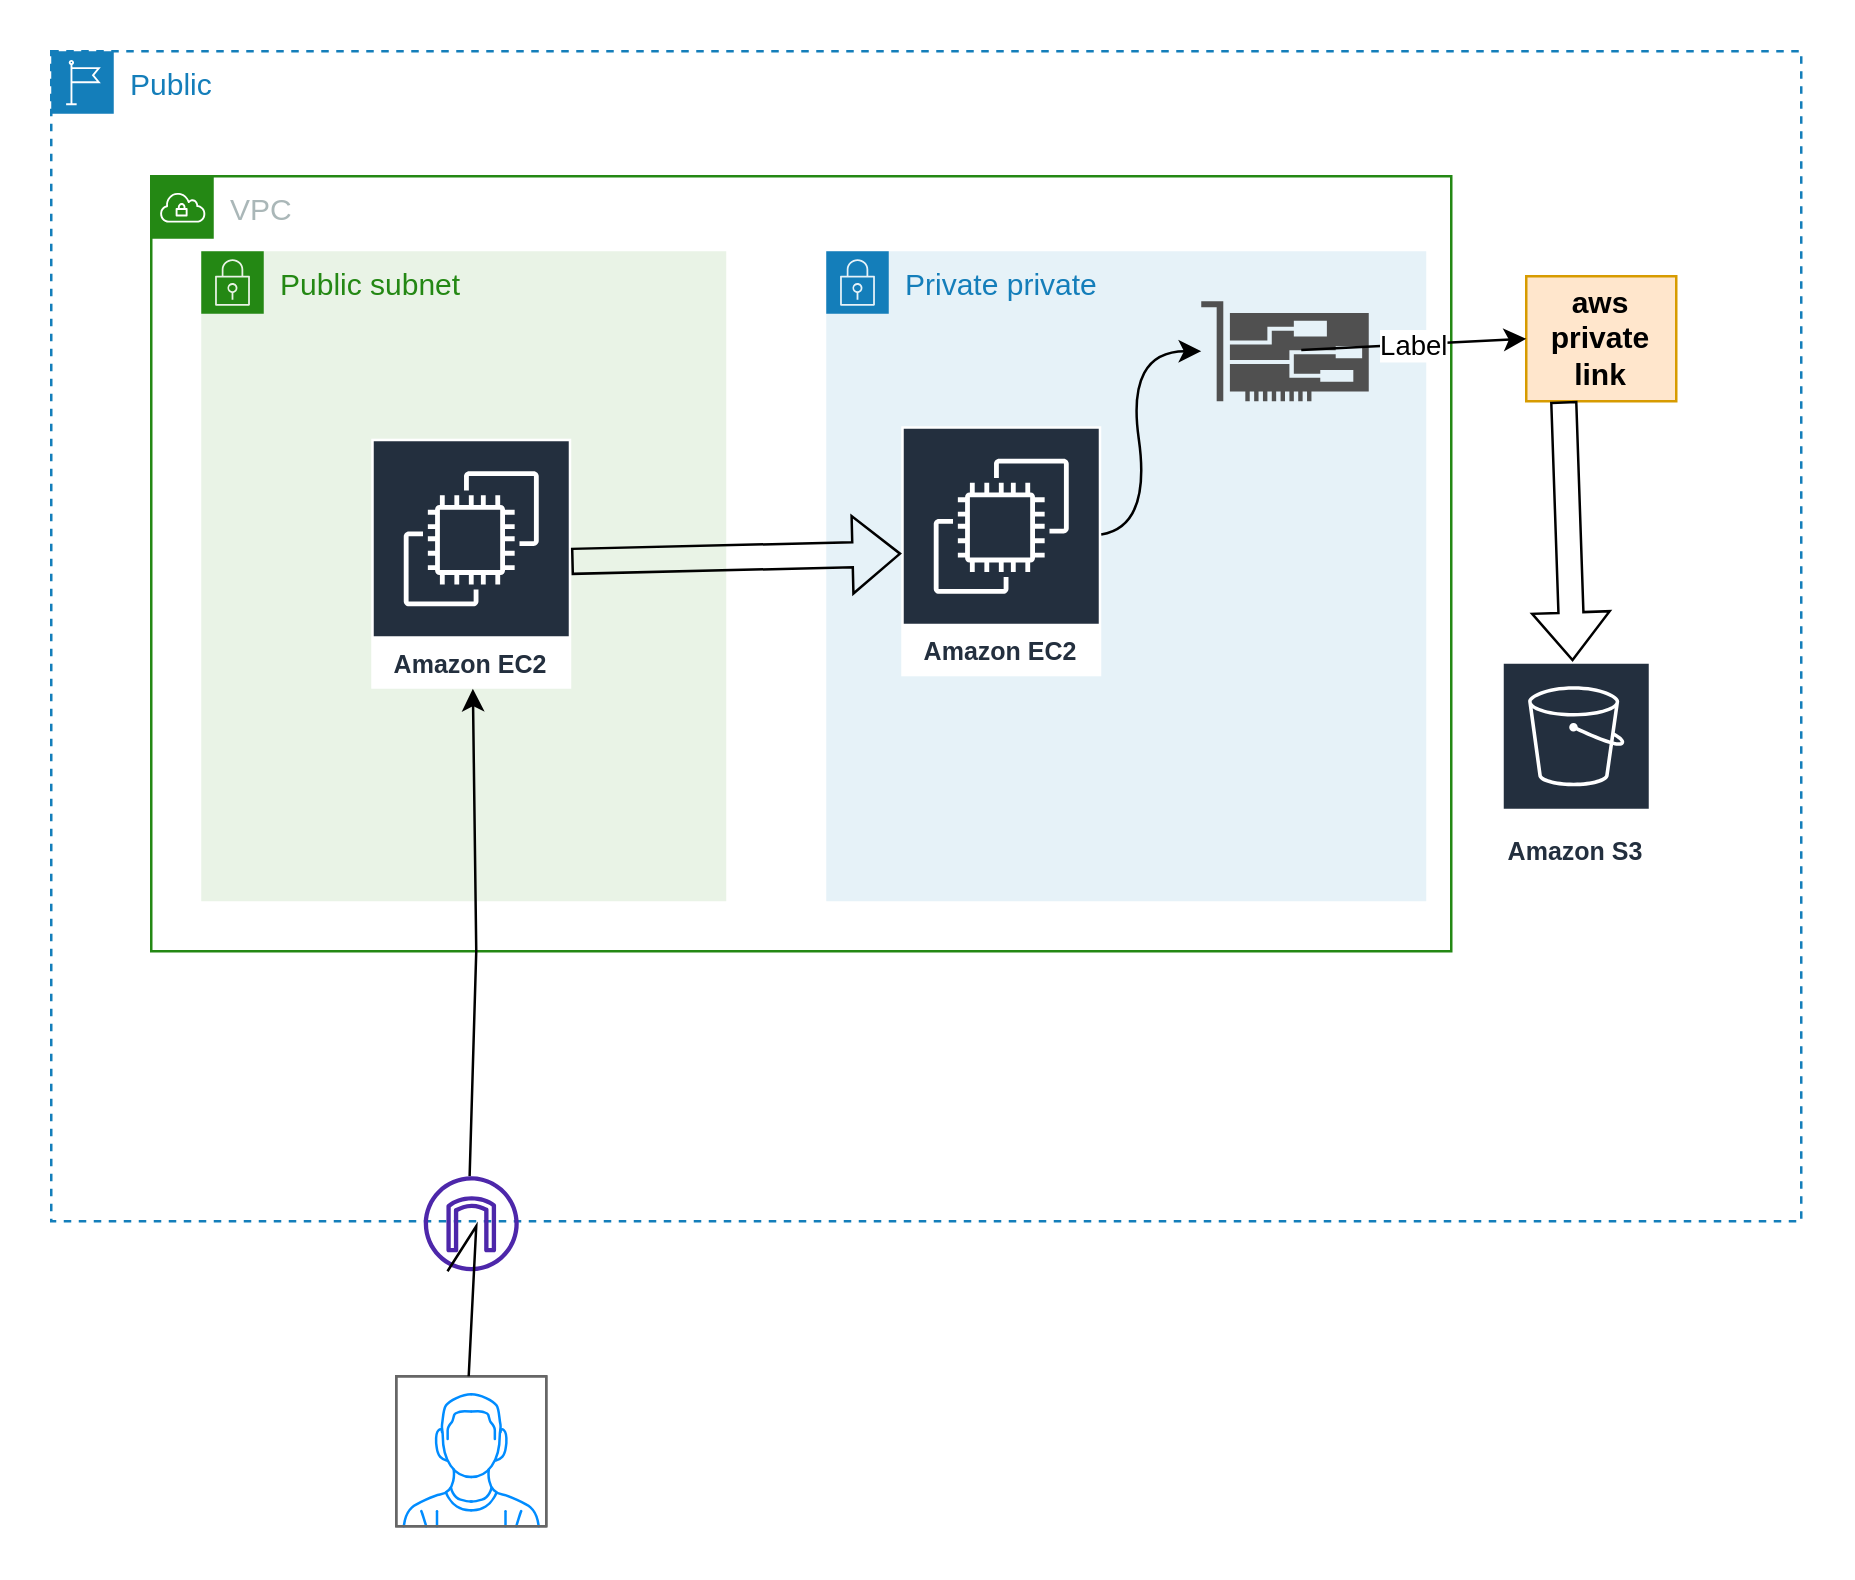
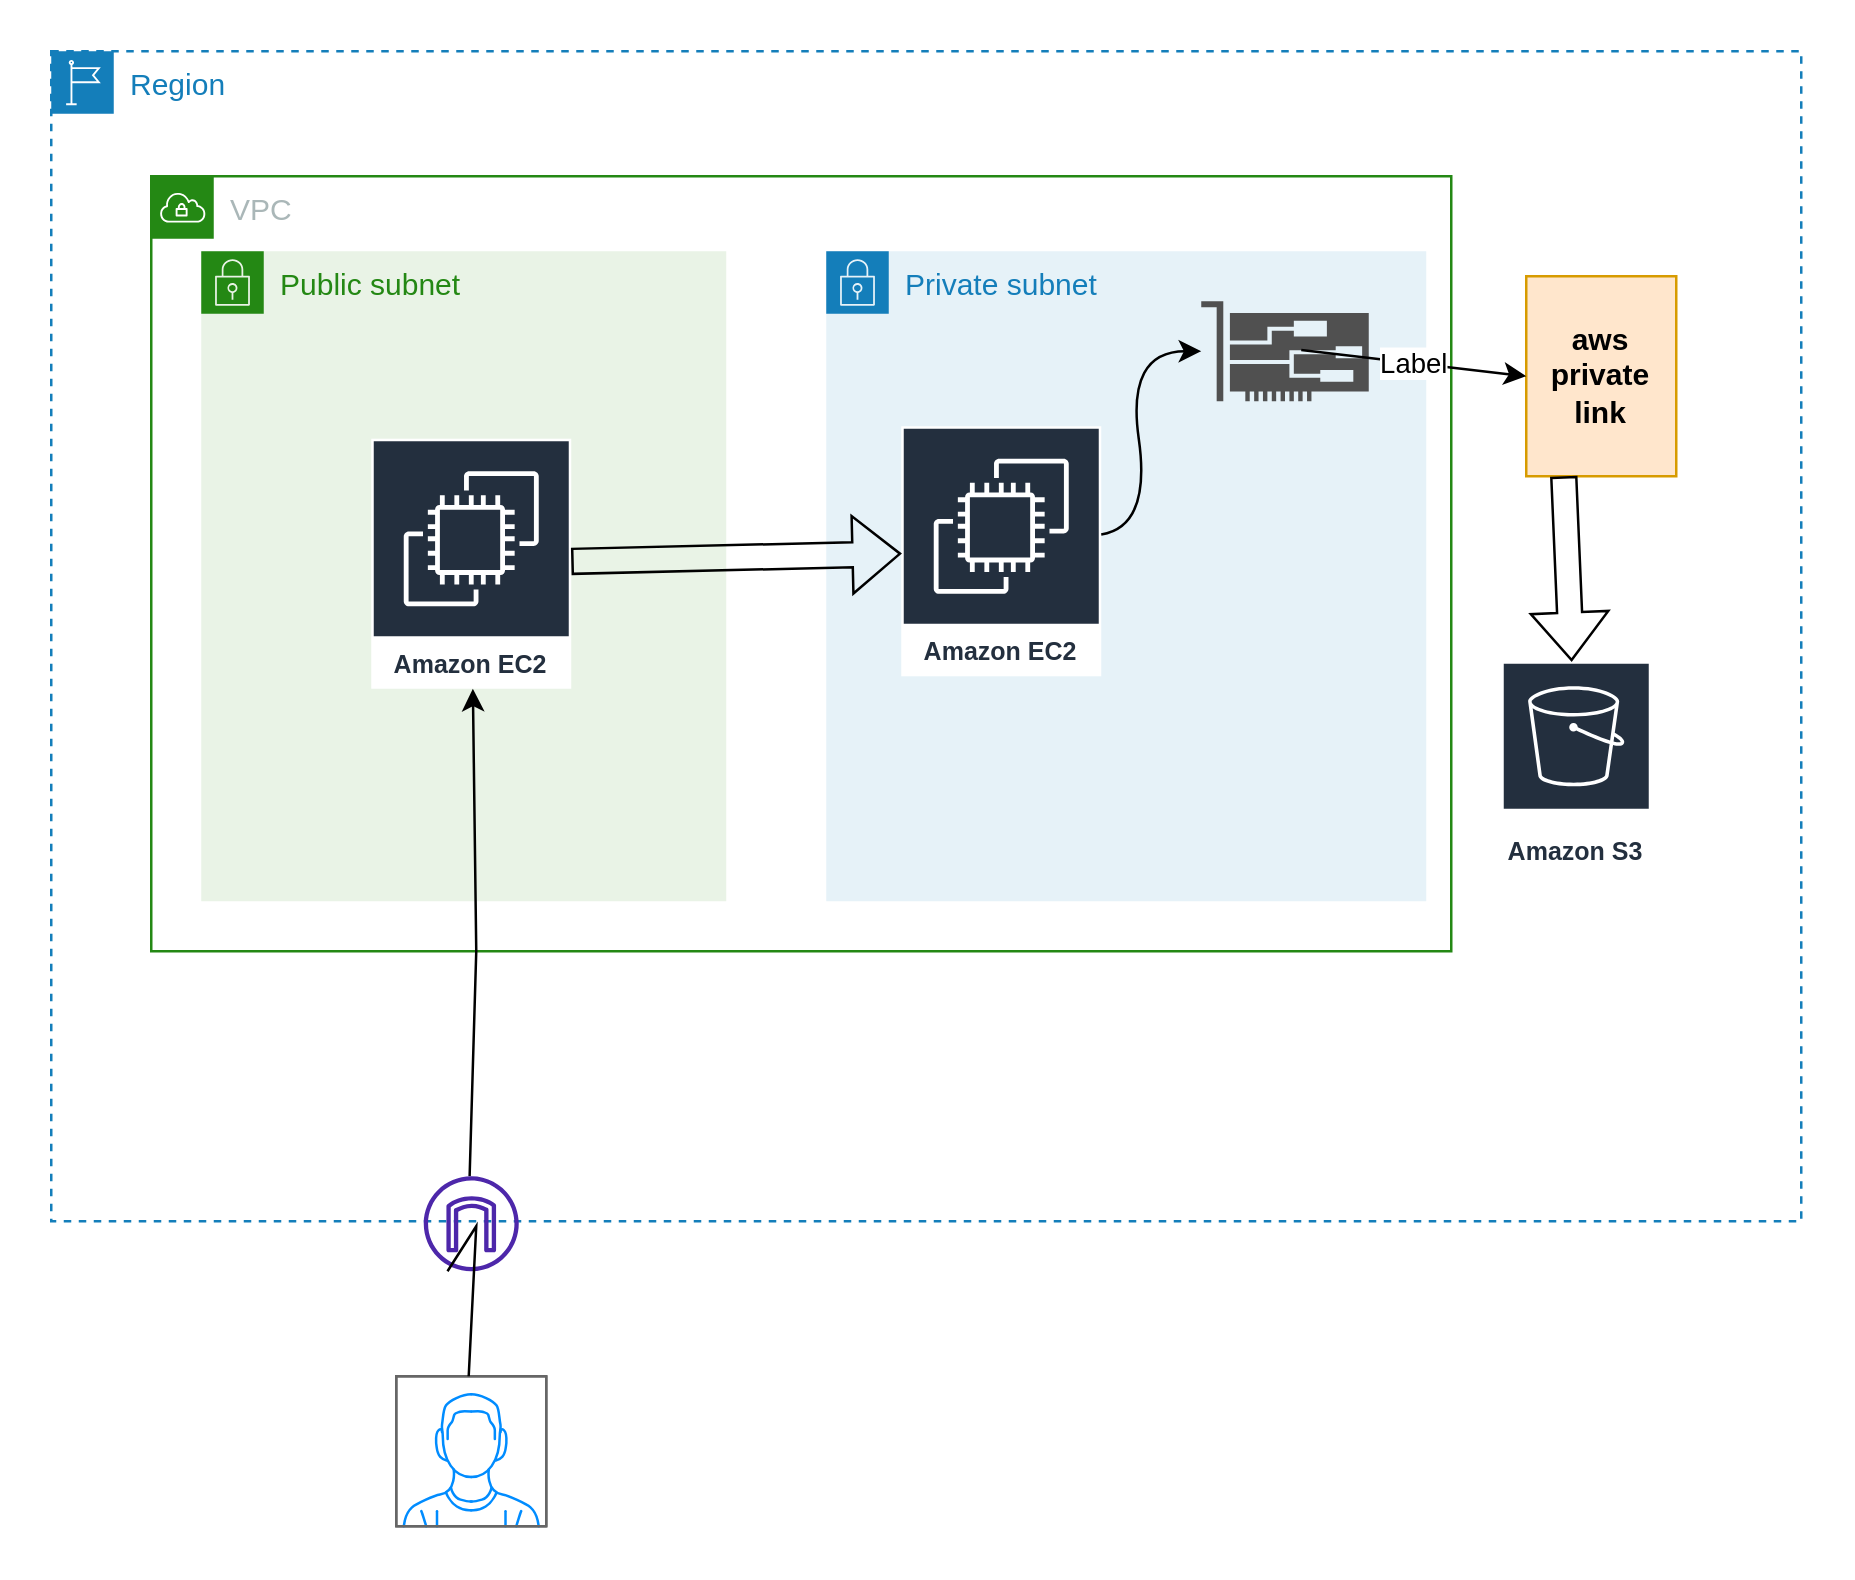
(174, 87) -> (178, 87)
(1021, 287) -> (1016, 287)
(1601, 339) -> (1601, 376)
